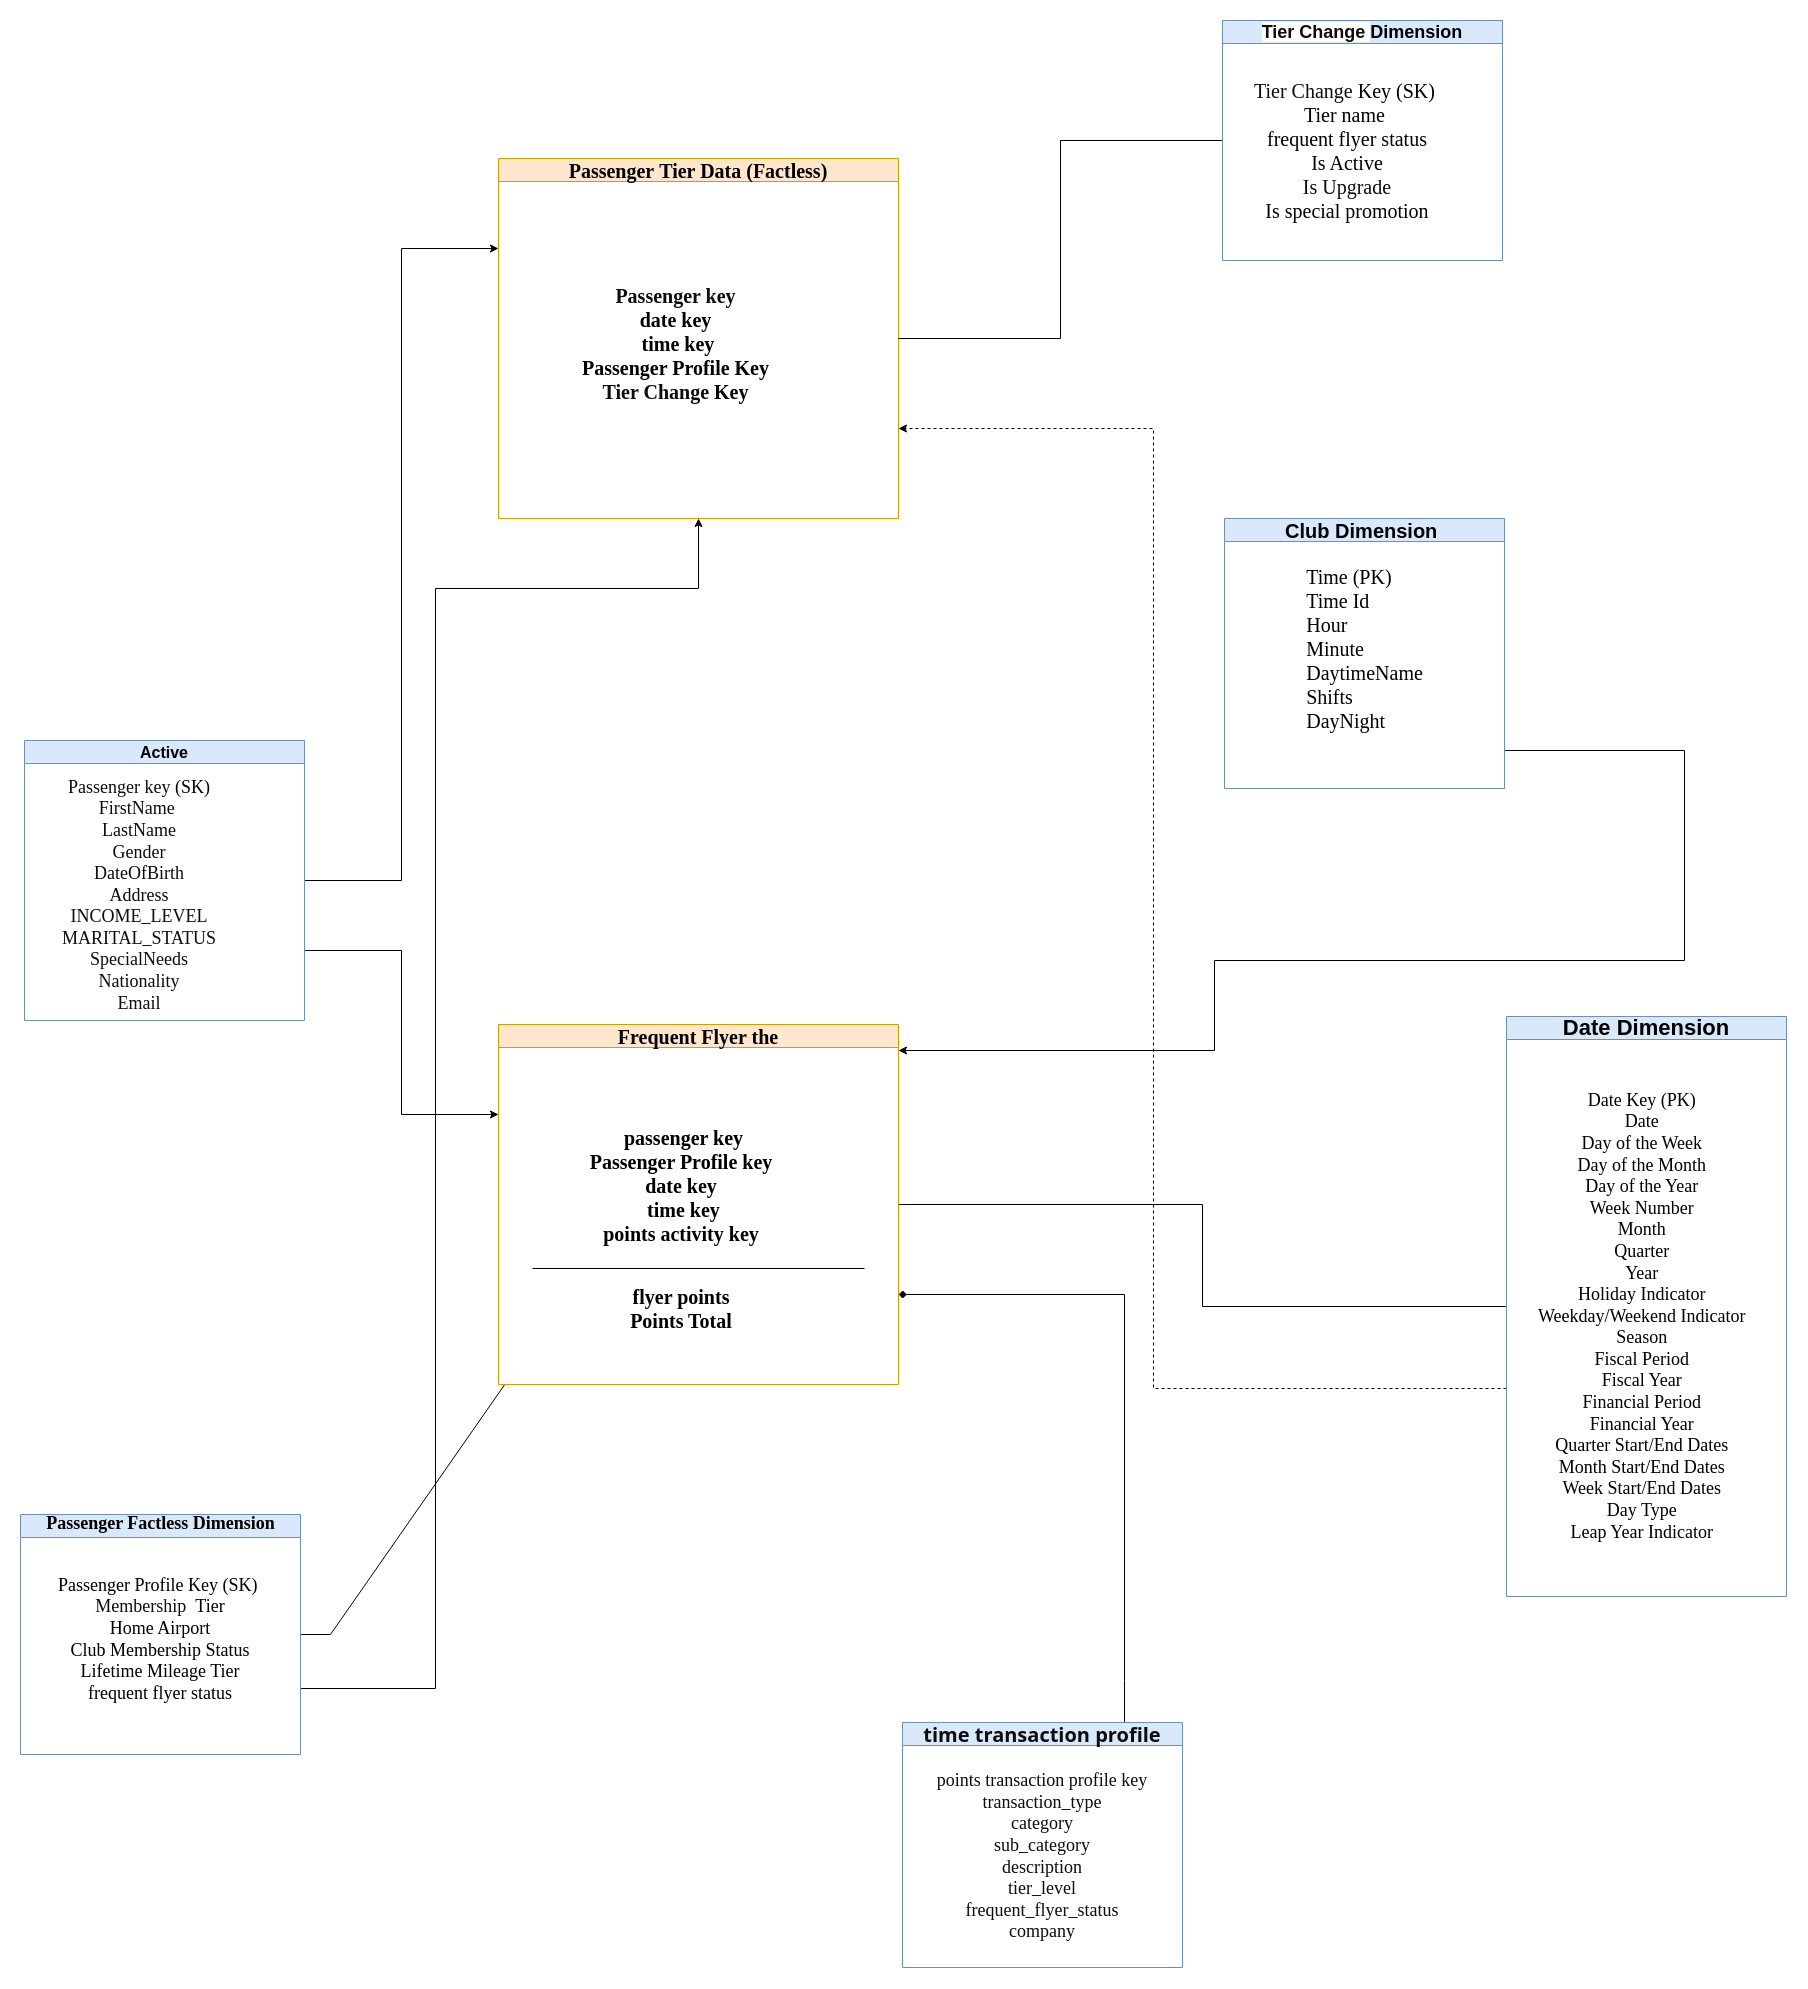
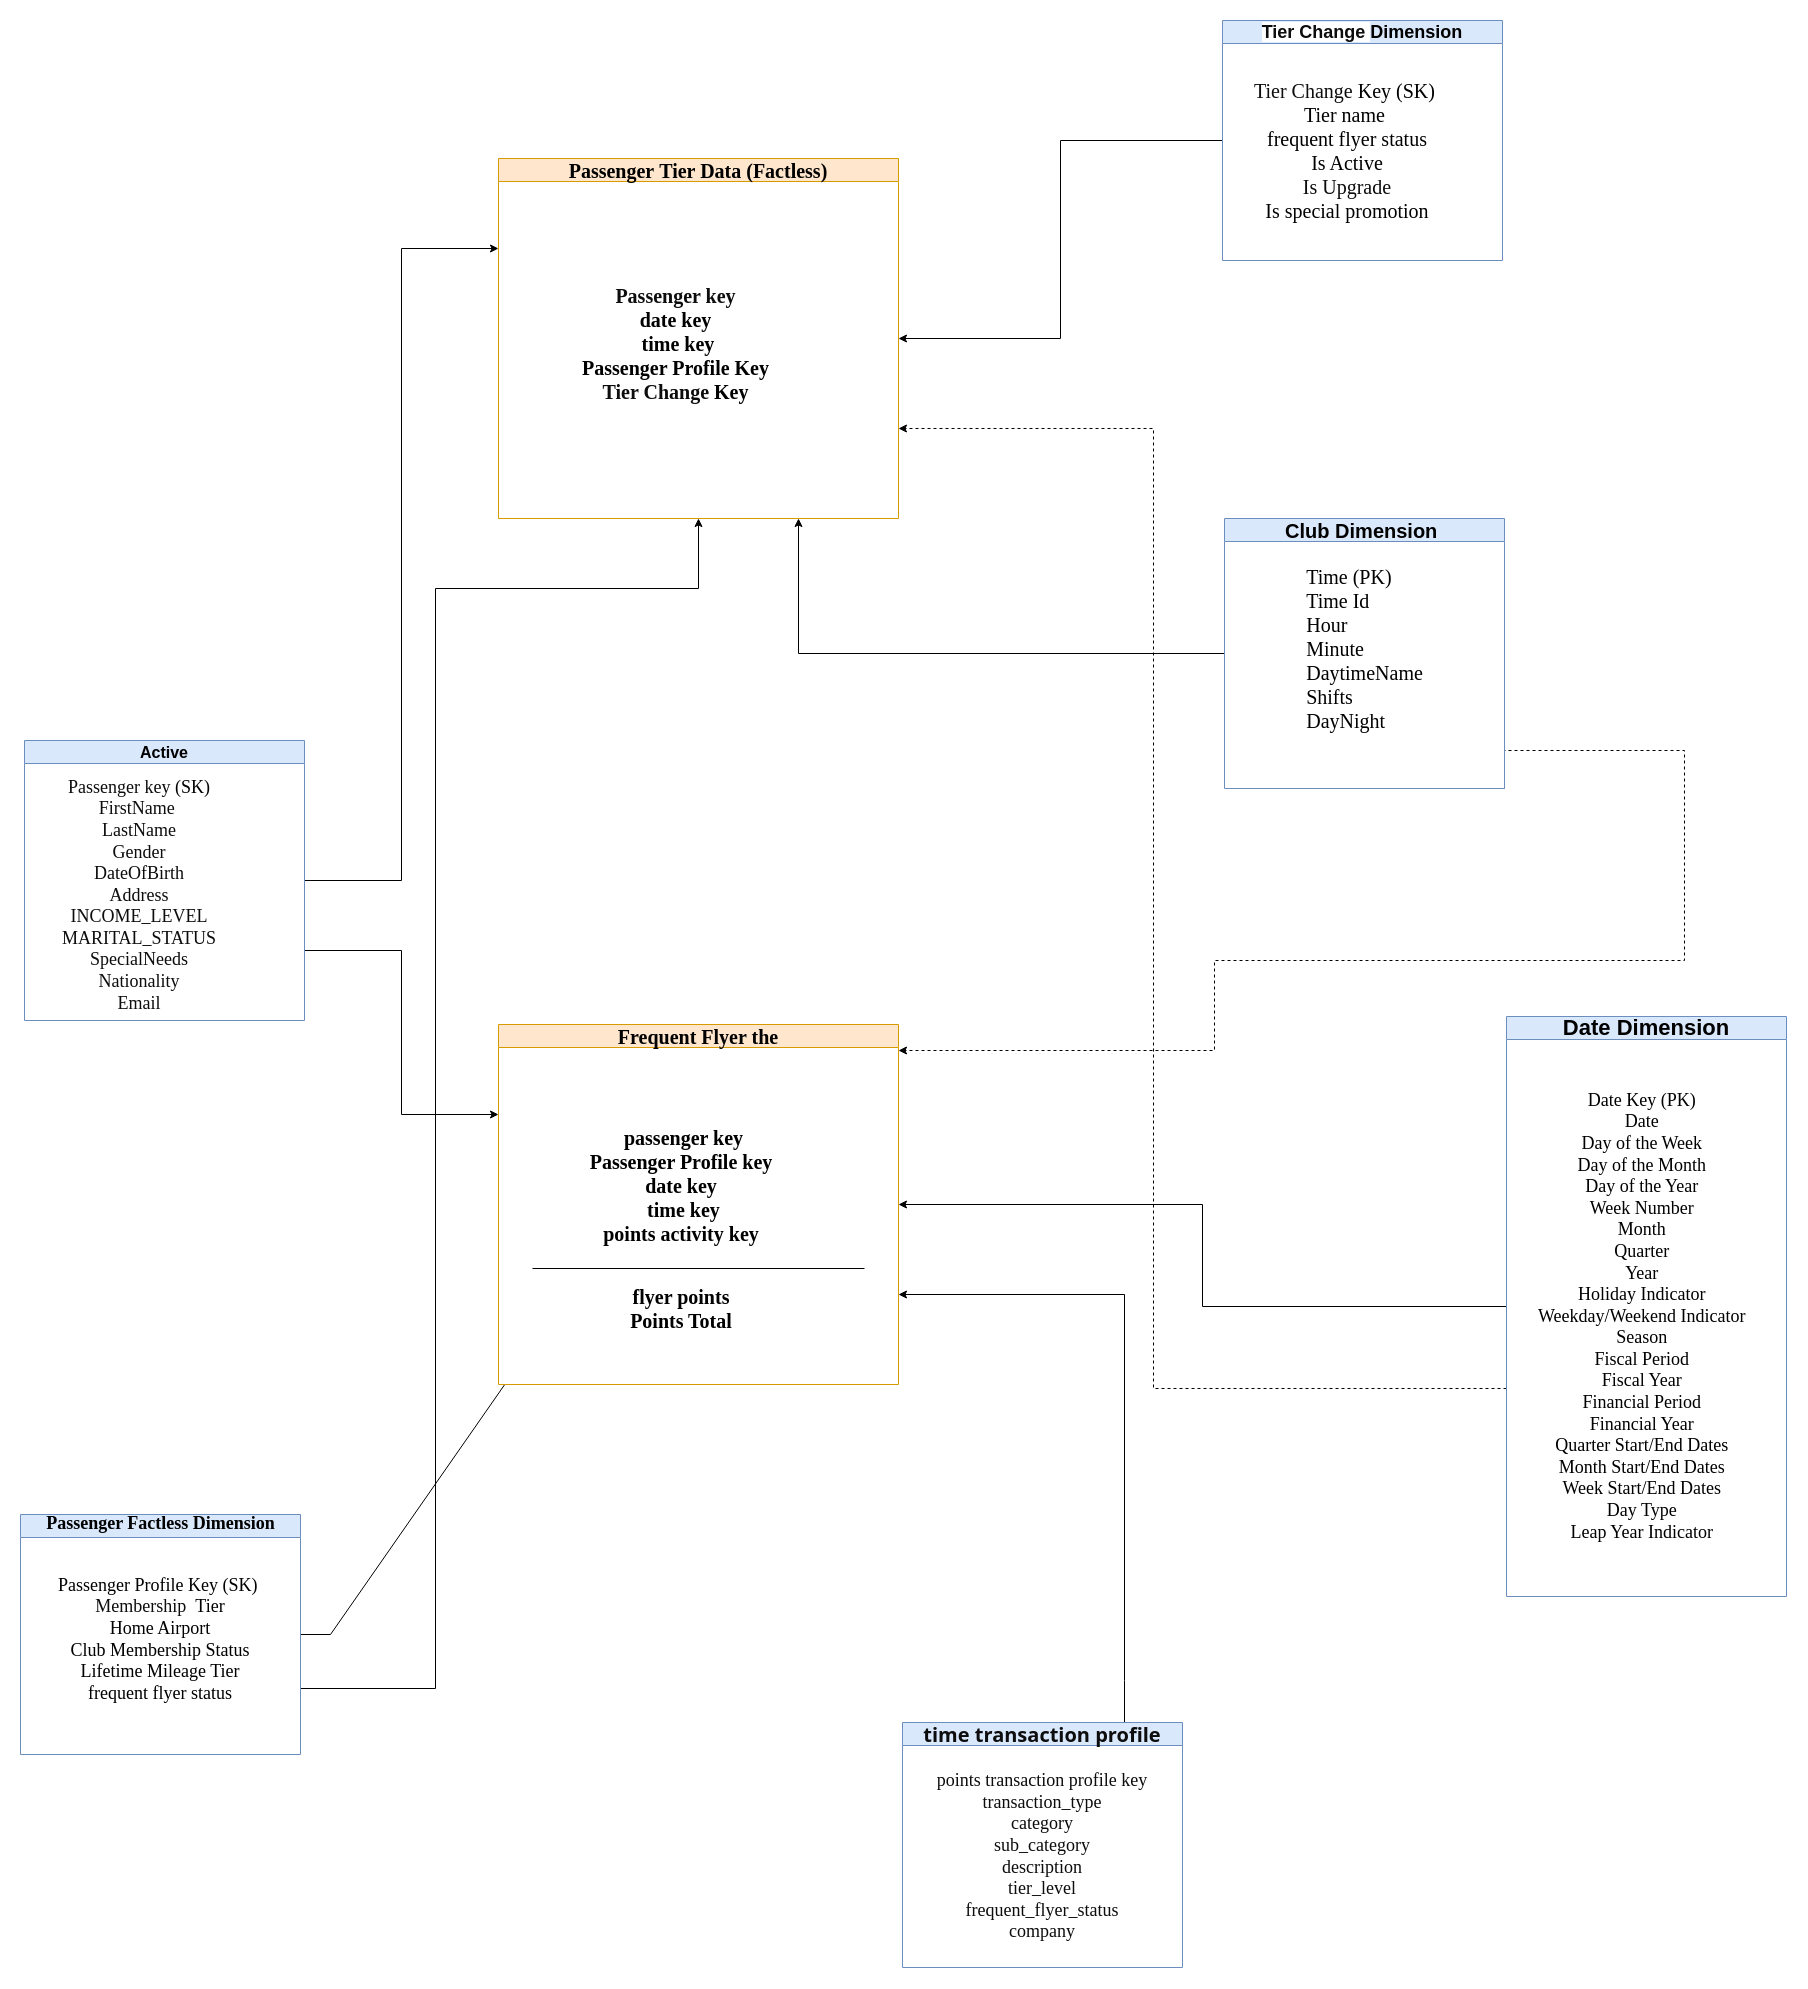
(904, 339) -> (906, 339)
none -> (948, 654)
(1447, 961) -> (1447, 961)
(904, 1205) -> (906, 1205)
(907, 1295) -> (906, 1295)
